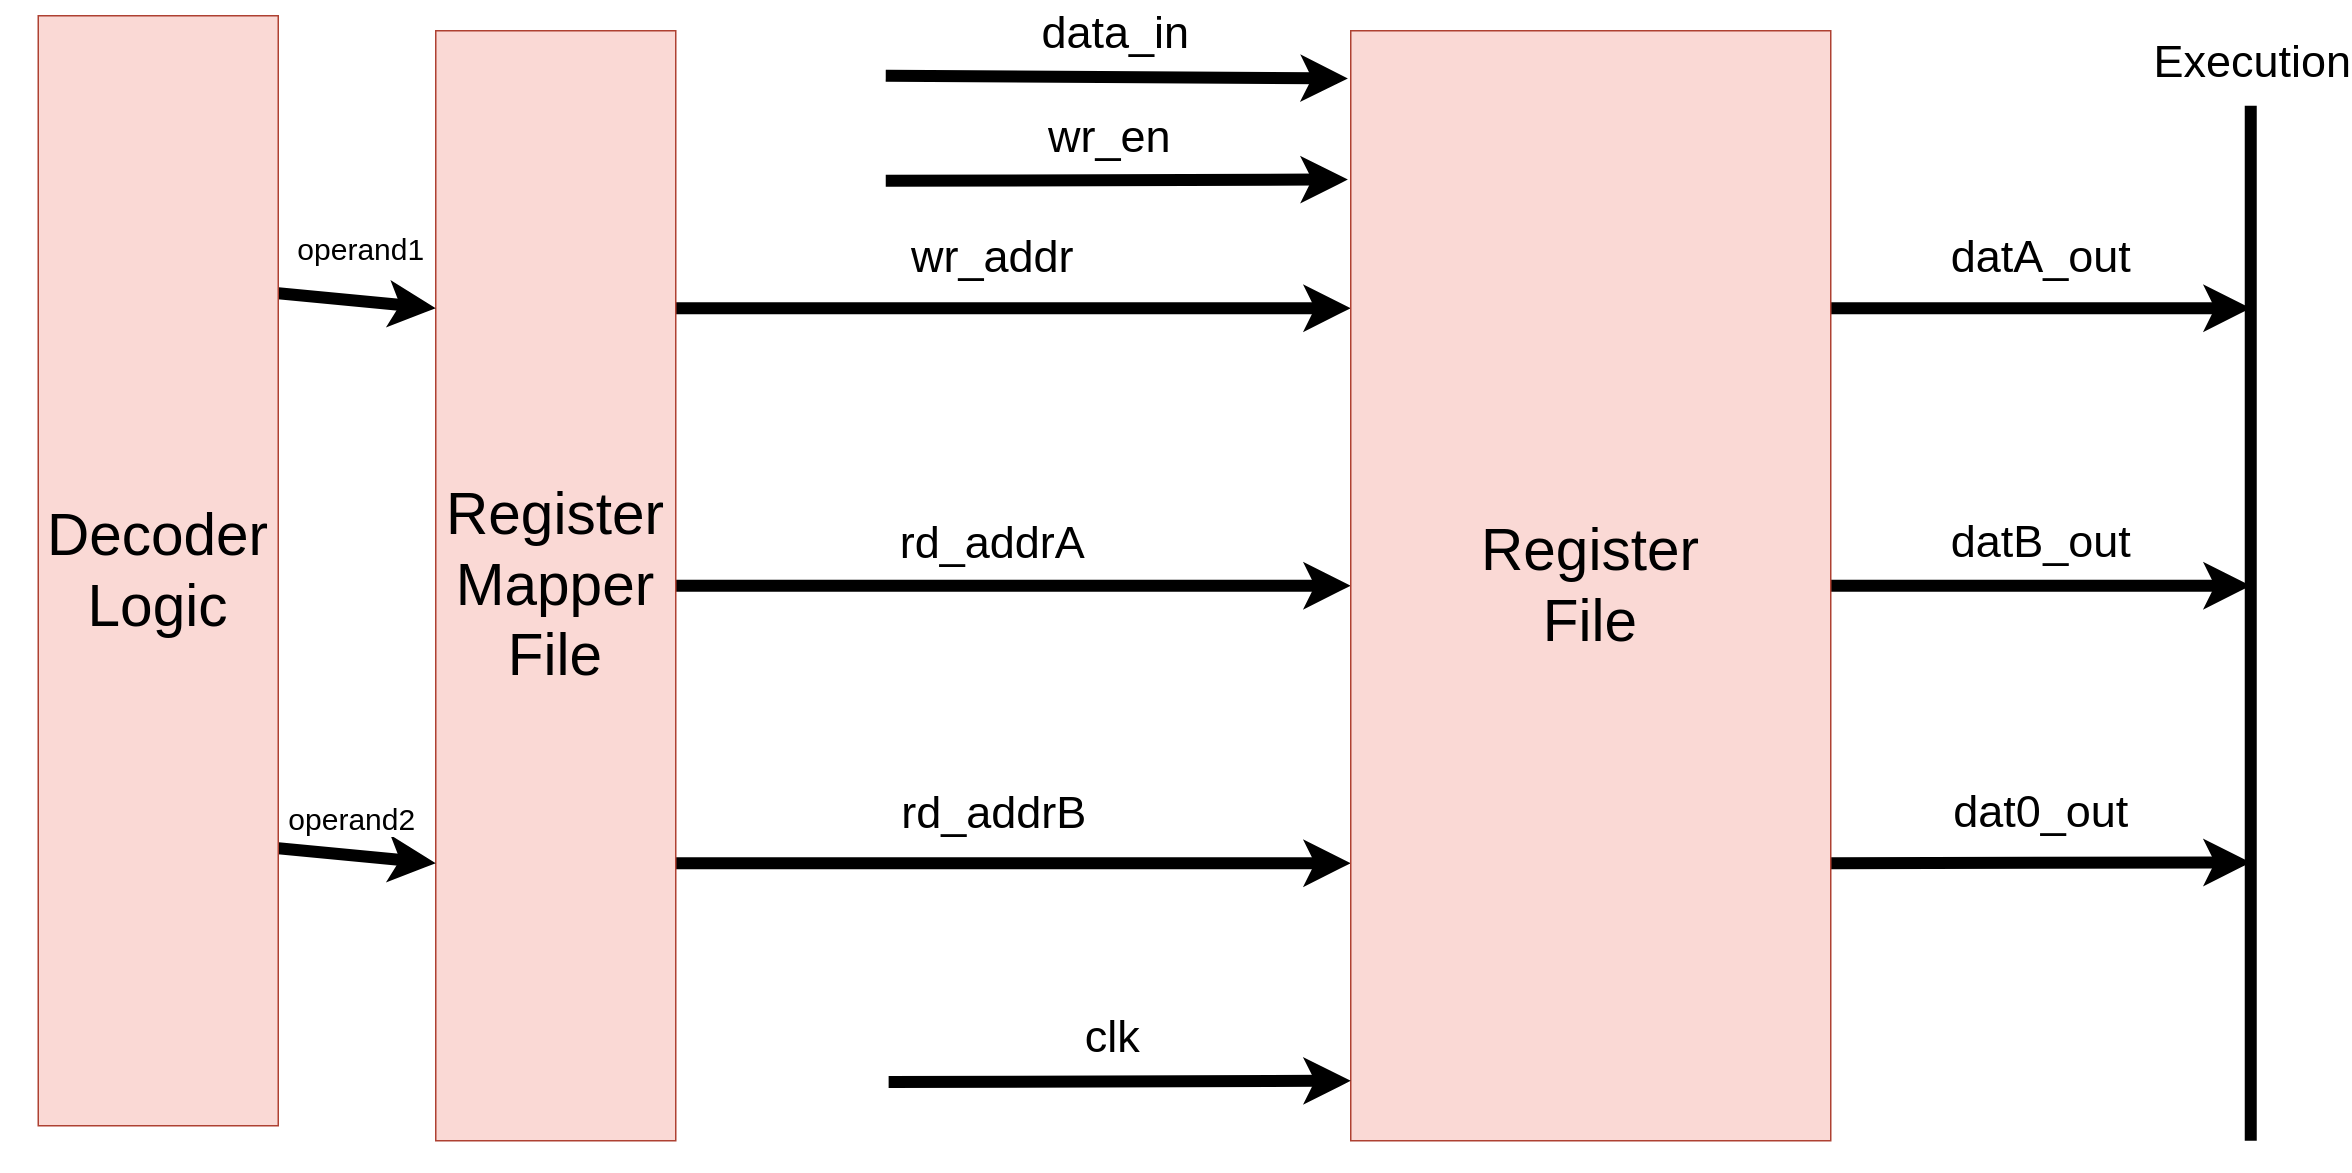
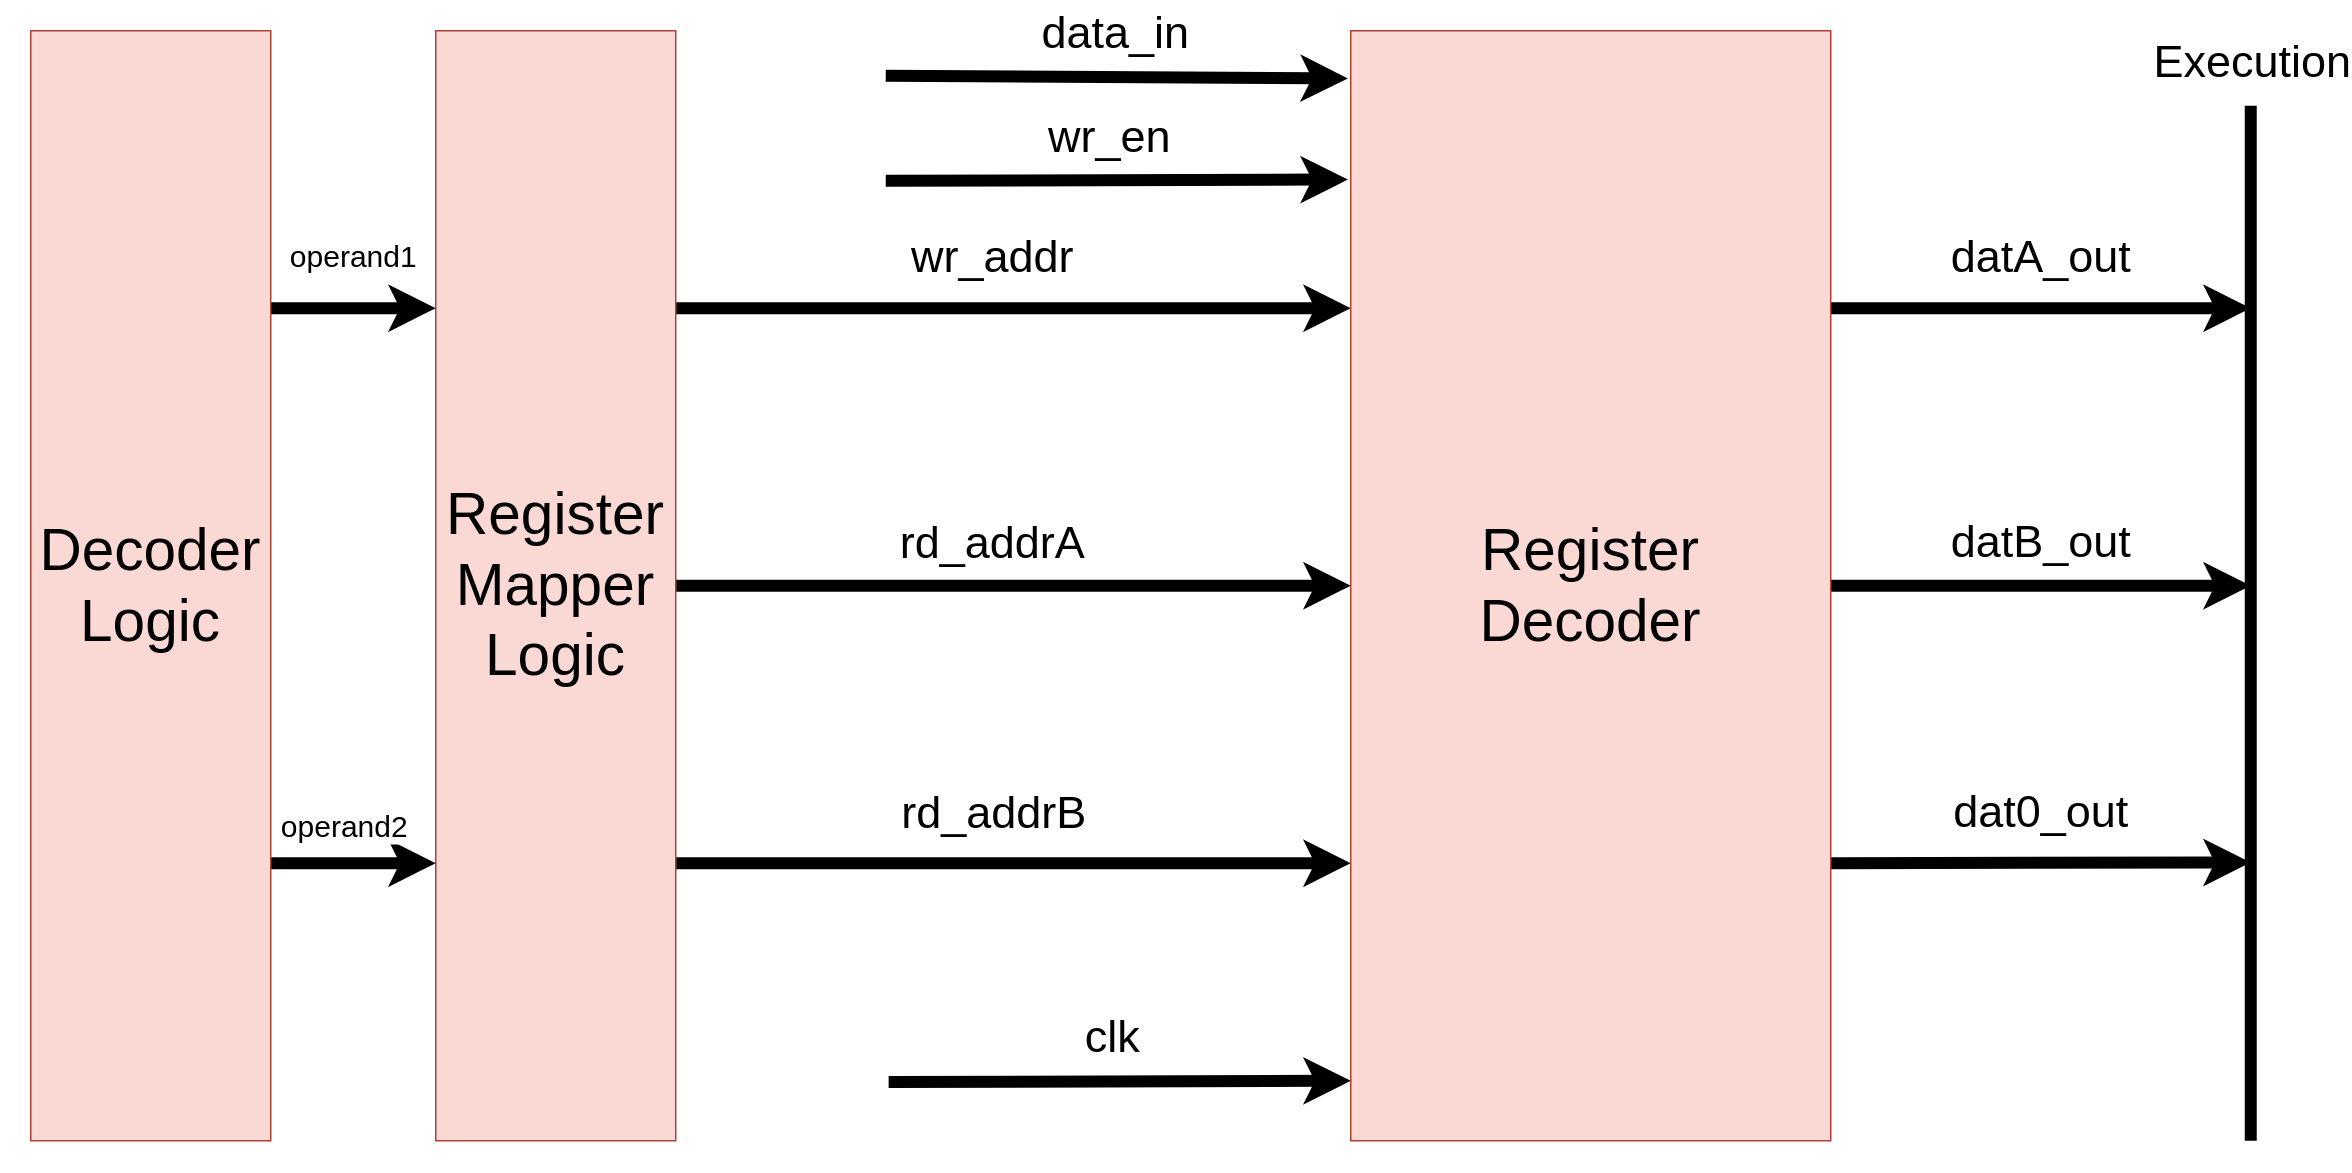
(158, 571) -> (151, 586)
(556, 586) -> (556, 586)
(1591, 586) -> (1591, 586)
